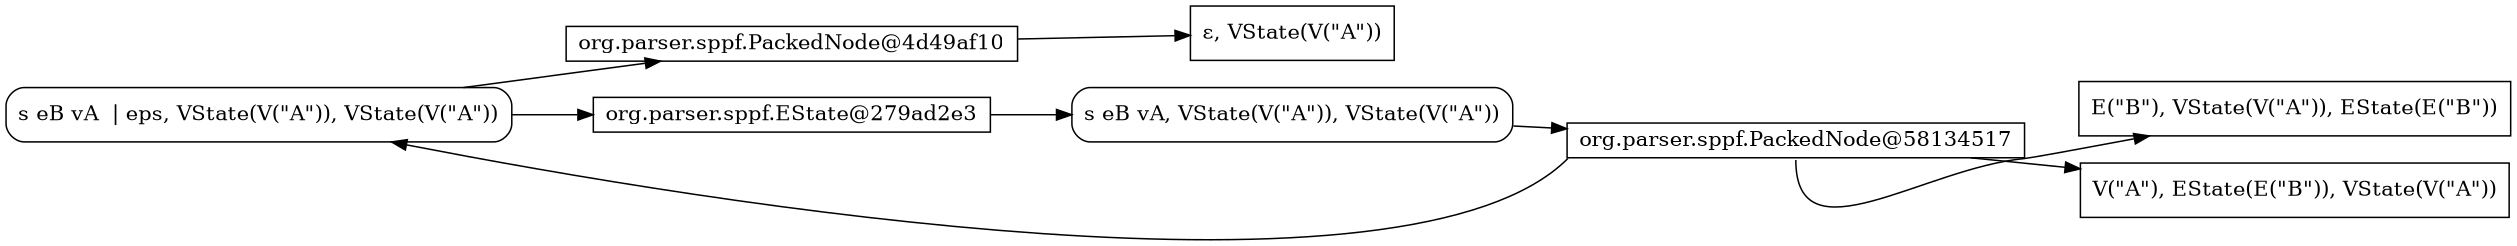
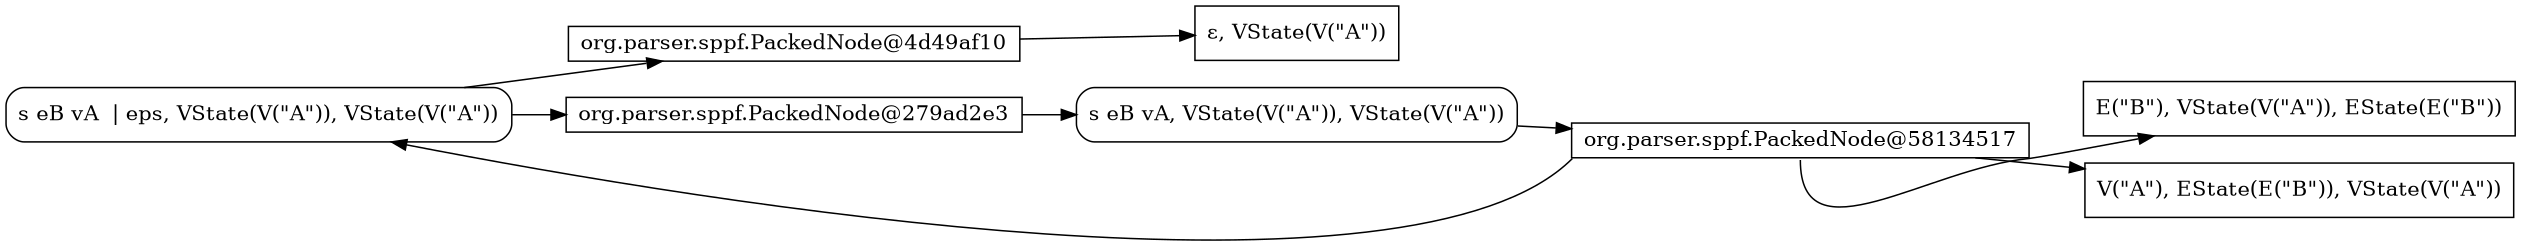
(792, 115) -> (794, 115)
